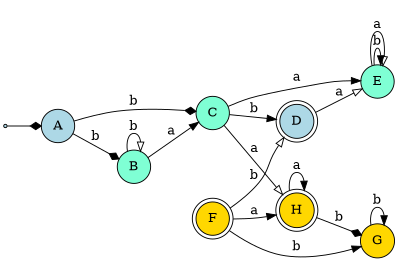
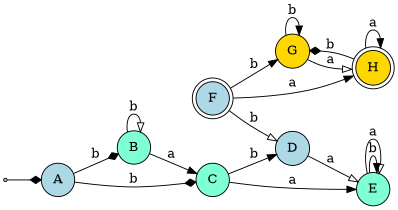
(297, 121) -> (293, 148)
(250, 156) -> (324, 66)
(213, 219) -> (213, 98)
